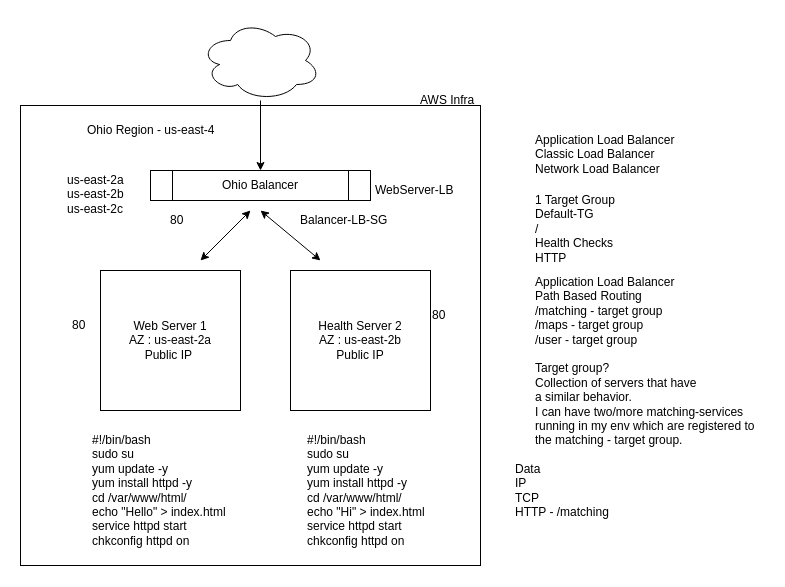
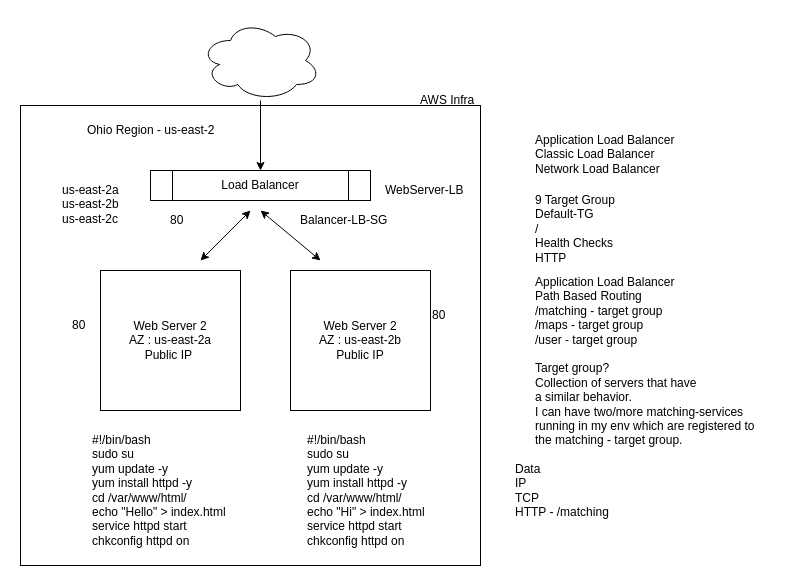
(157, 131) -> (157, 131)
(261, 186) -> (261, 186)
(101, 191) -> (96, 201)
(419, 191) -> (429, 191)
(579, 230) -> (579, 230)
(171, 341) -> (171, 341)
(361, 341) -> (361, 341)
